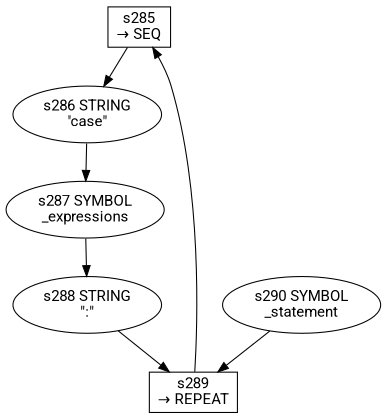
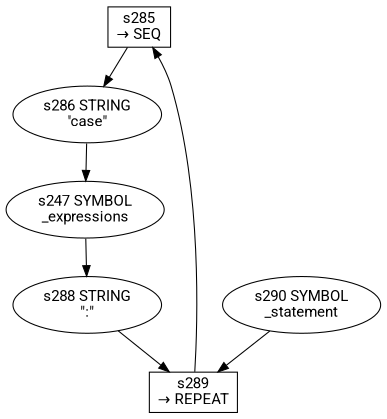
(85, 210) -> (85, 210)
